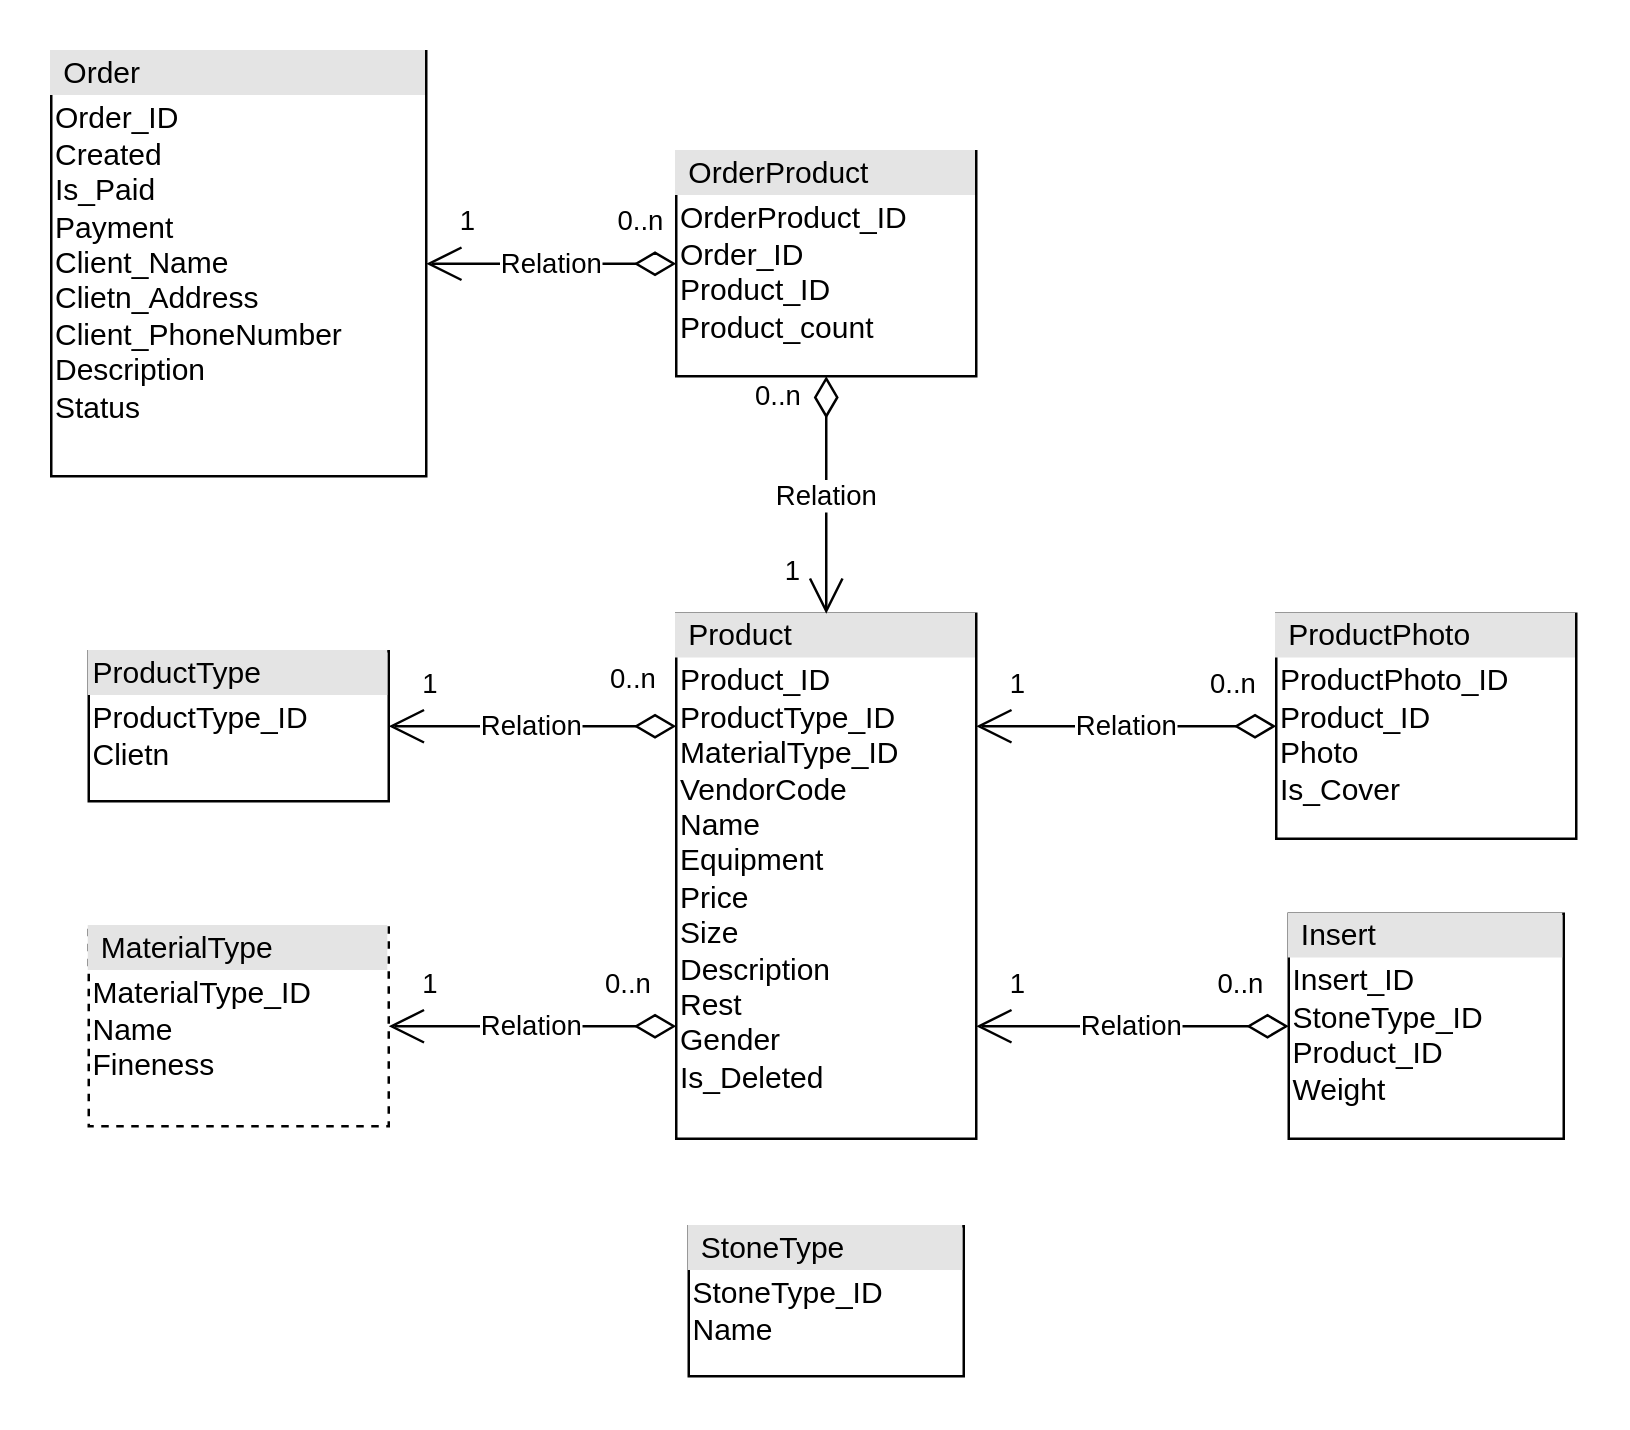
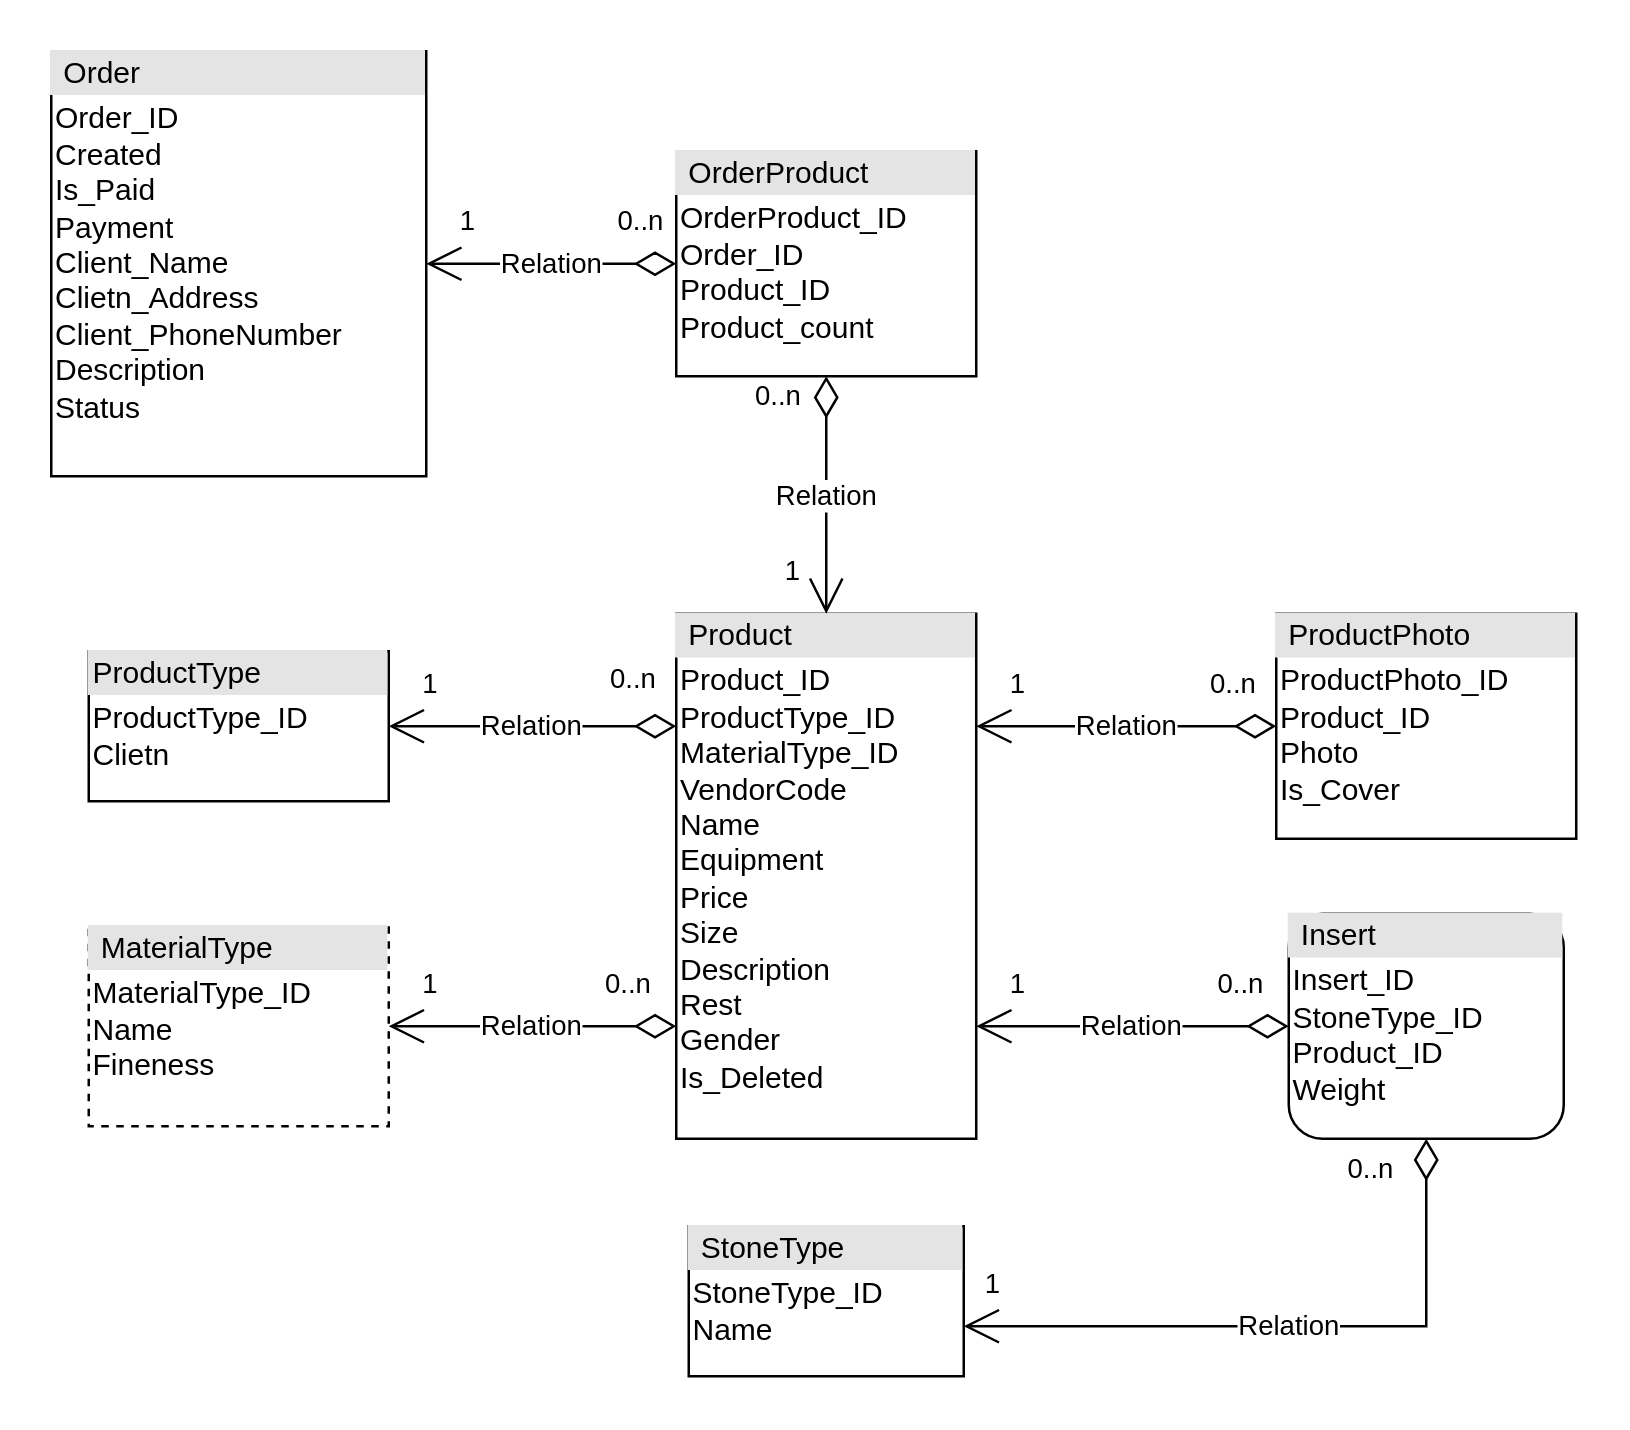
(1426, 1026) -> (1426, 1026)
none -> (1272, 1326)
